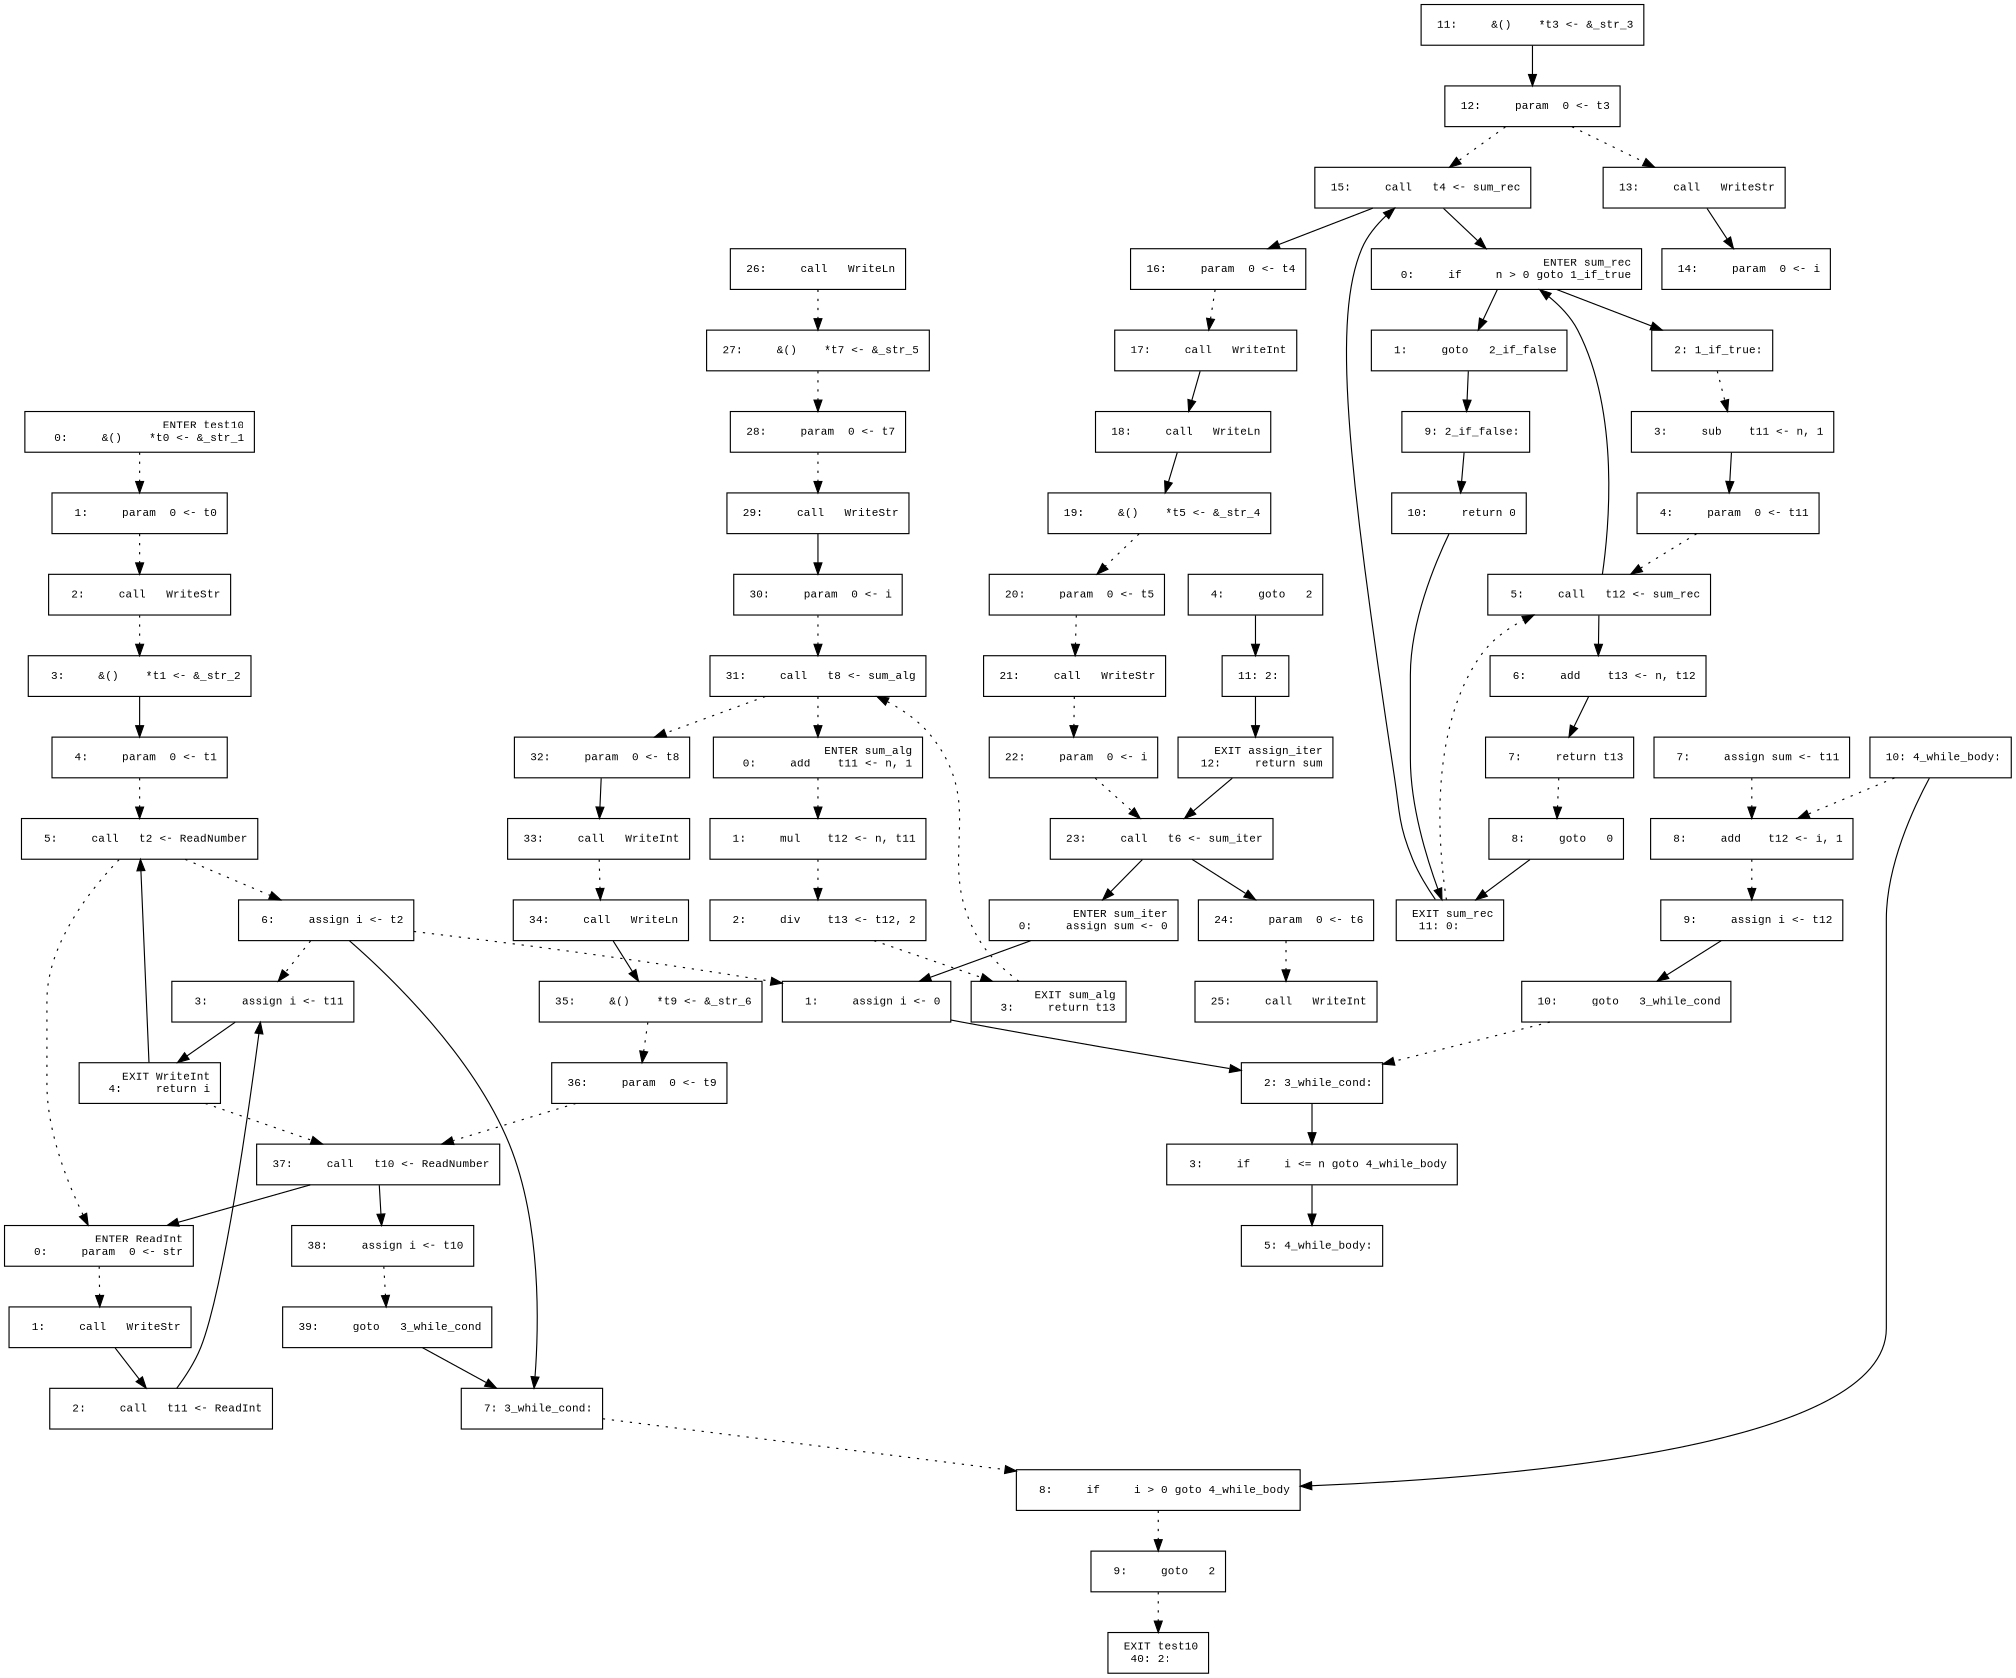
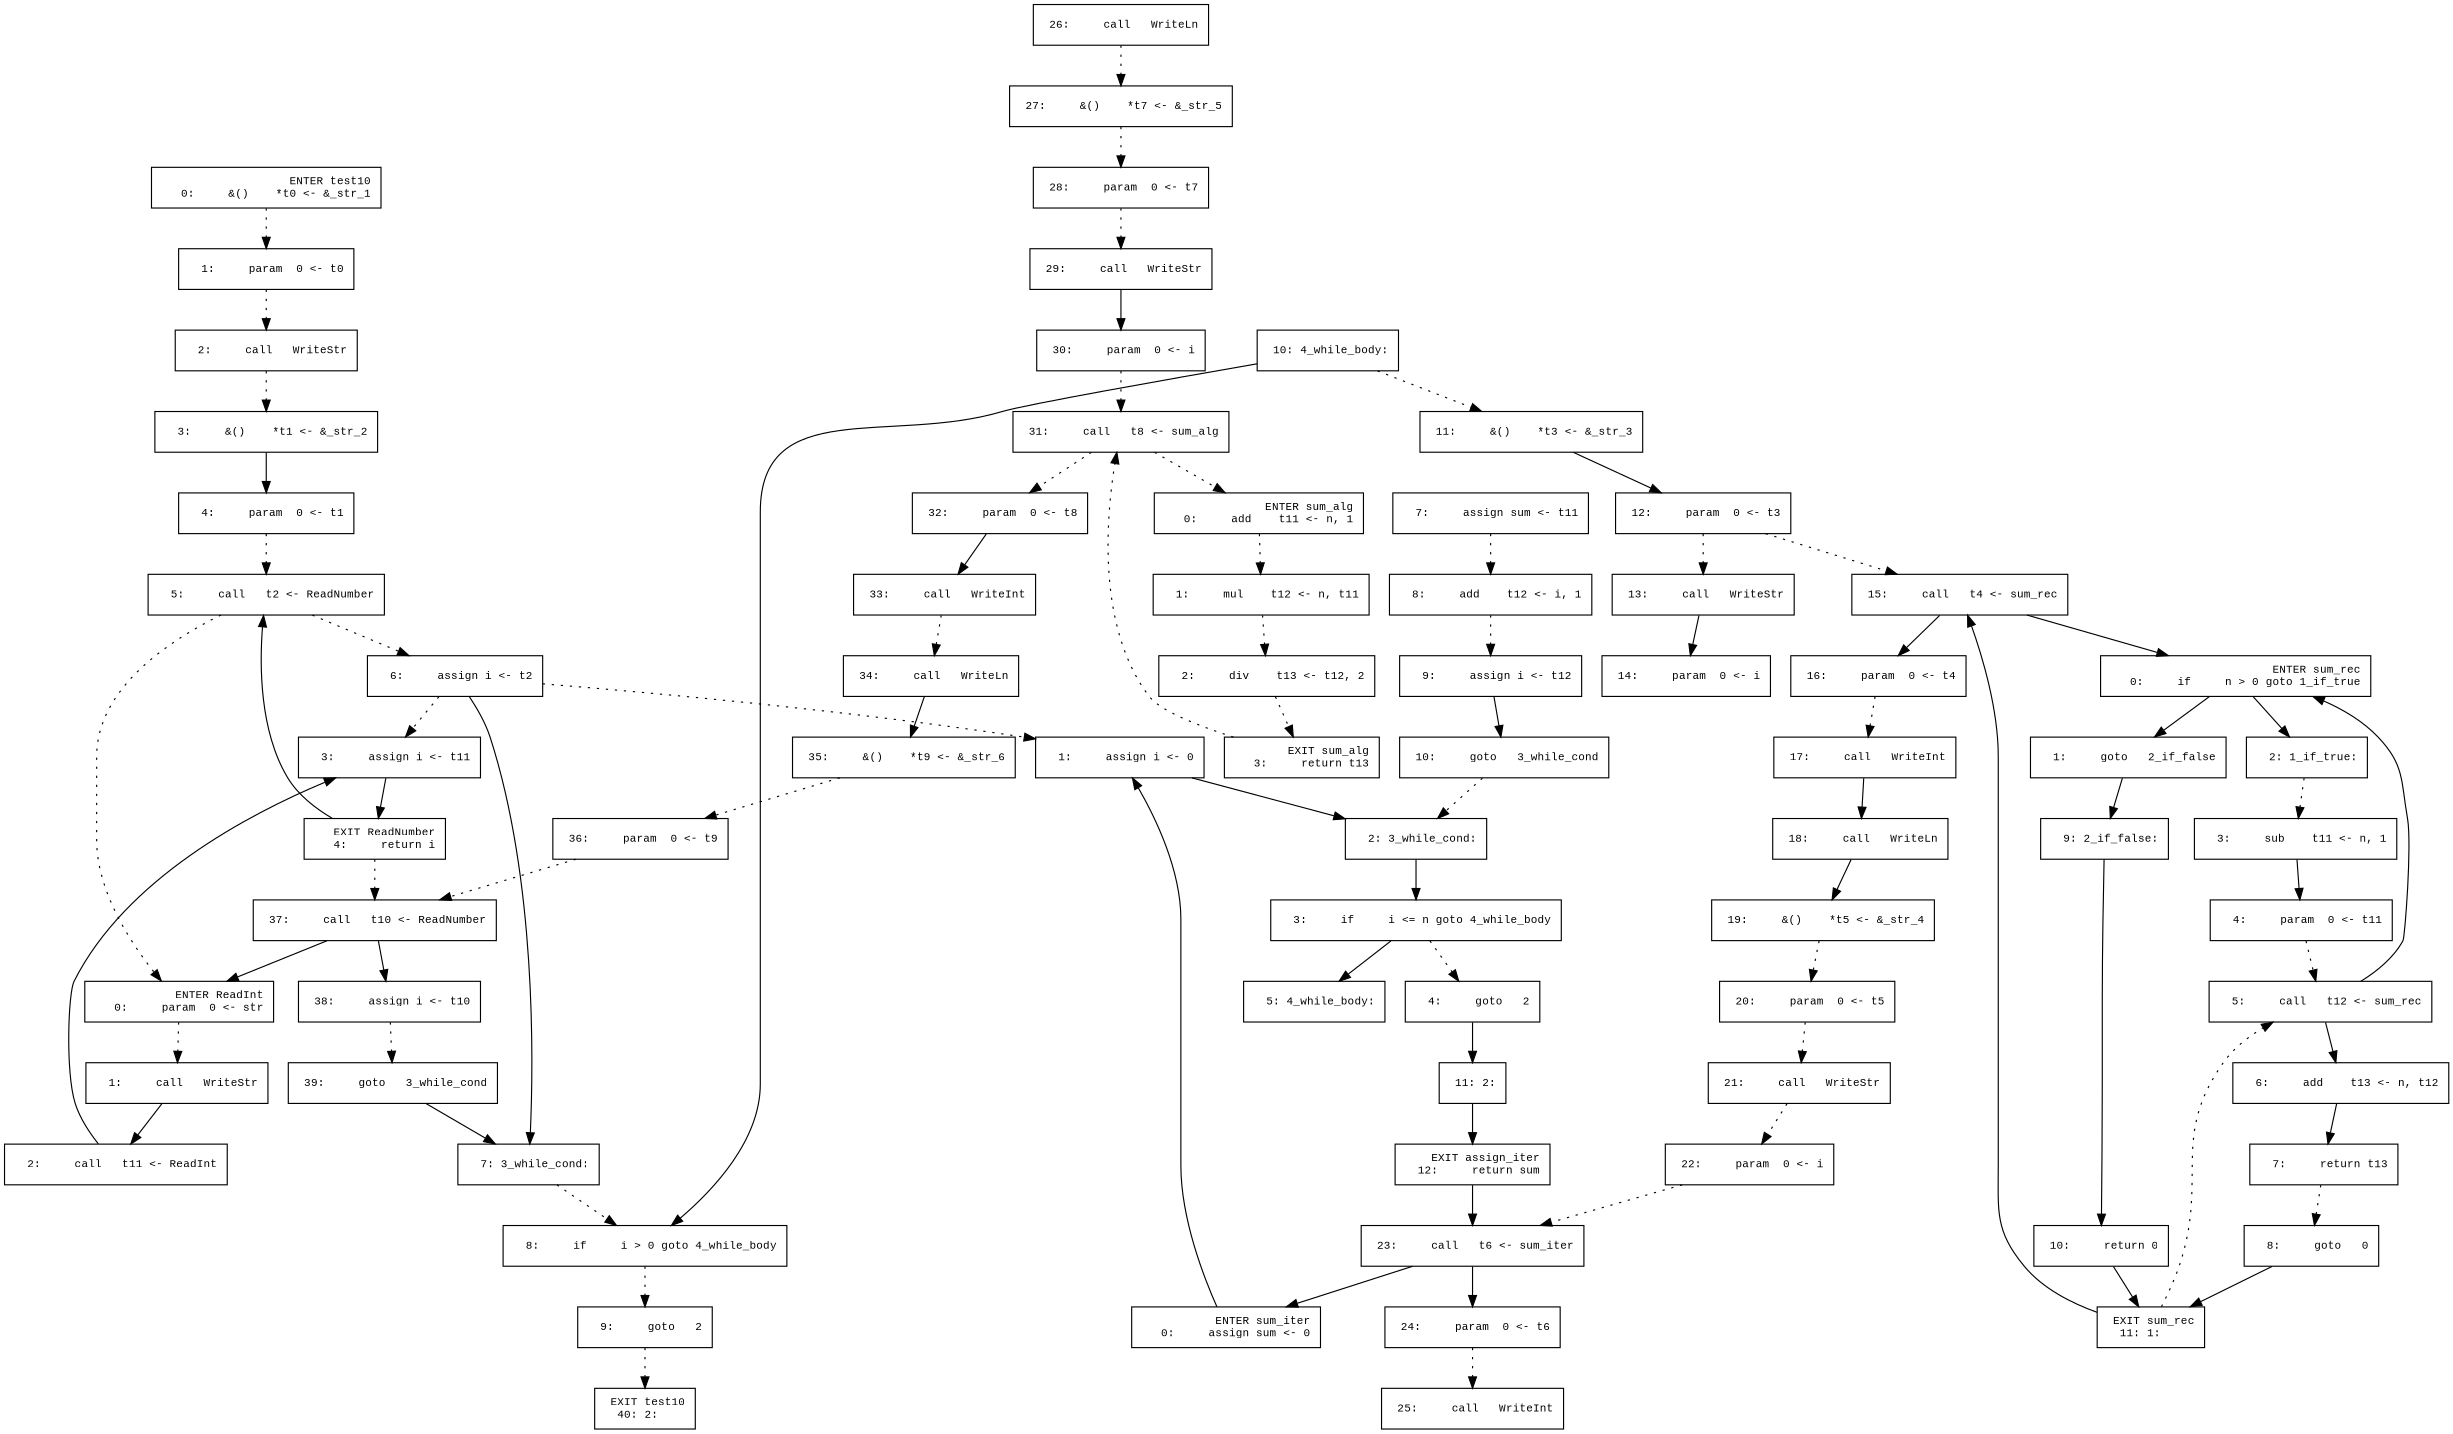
(1851, 796) -> (1424, 389)
(1450, 920) -> (2151, 1327)
none -> (1441, 956)
(150, 1083) -> (375, 839)
